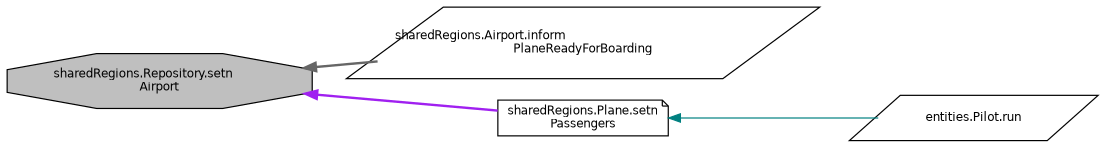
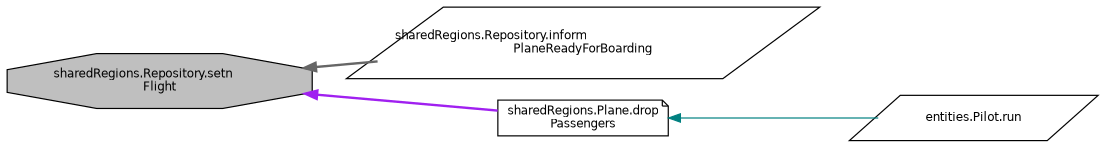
(583, 43) -> (583, 43)
(160, 81) -> (160, 81)
(583, 118) -> (583, 118)
